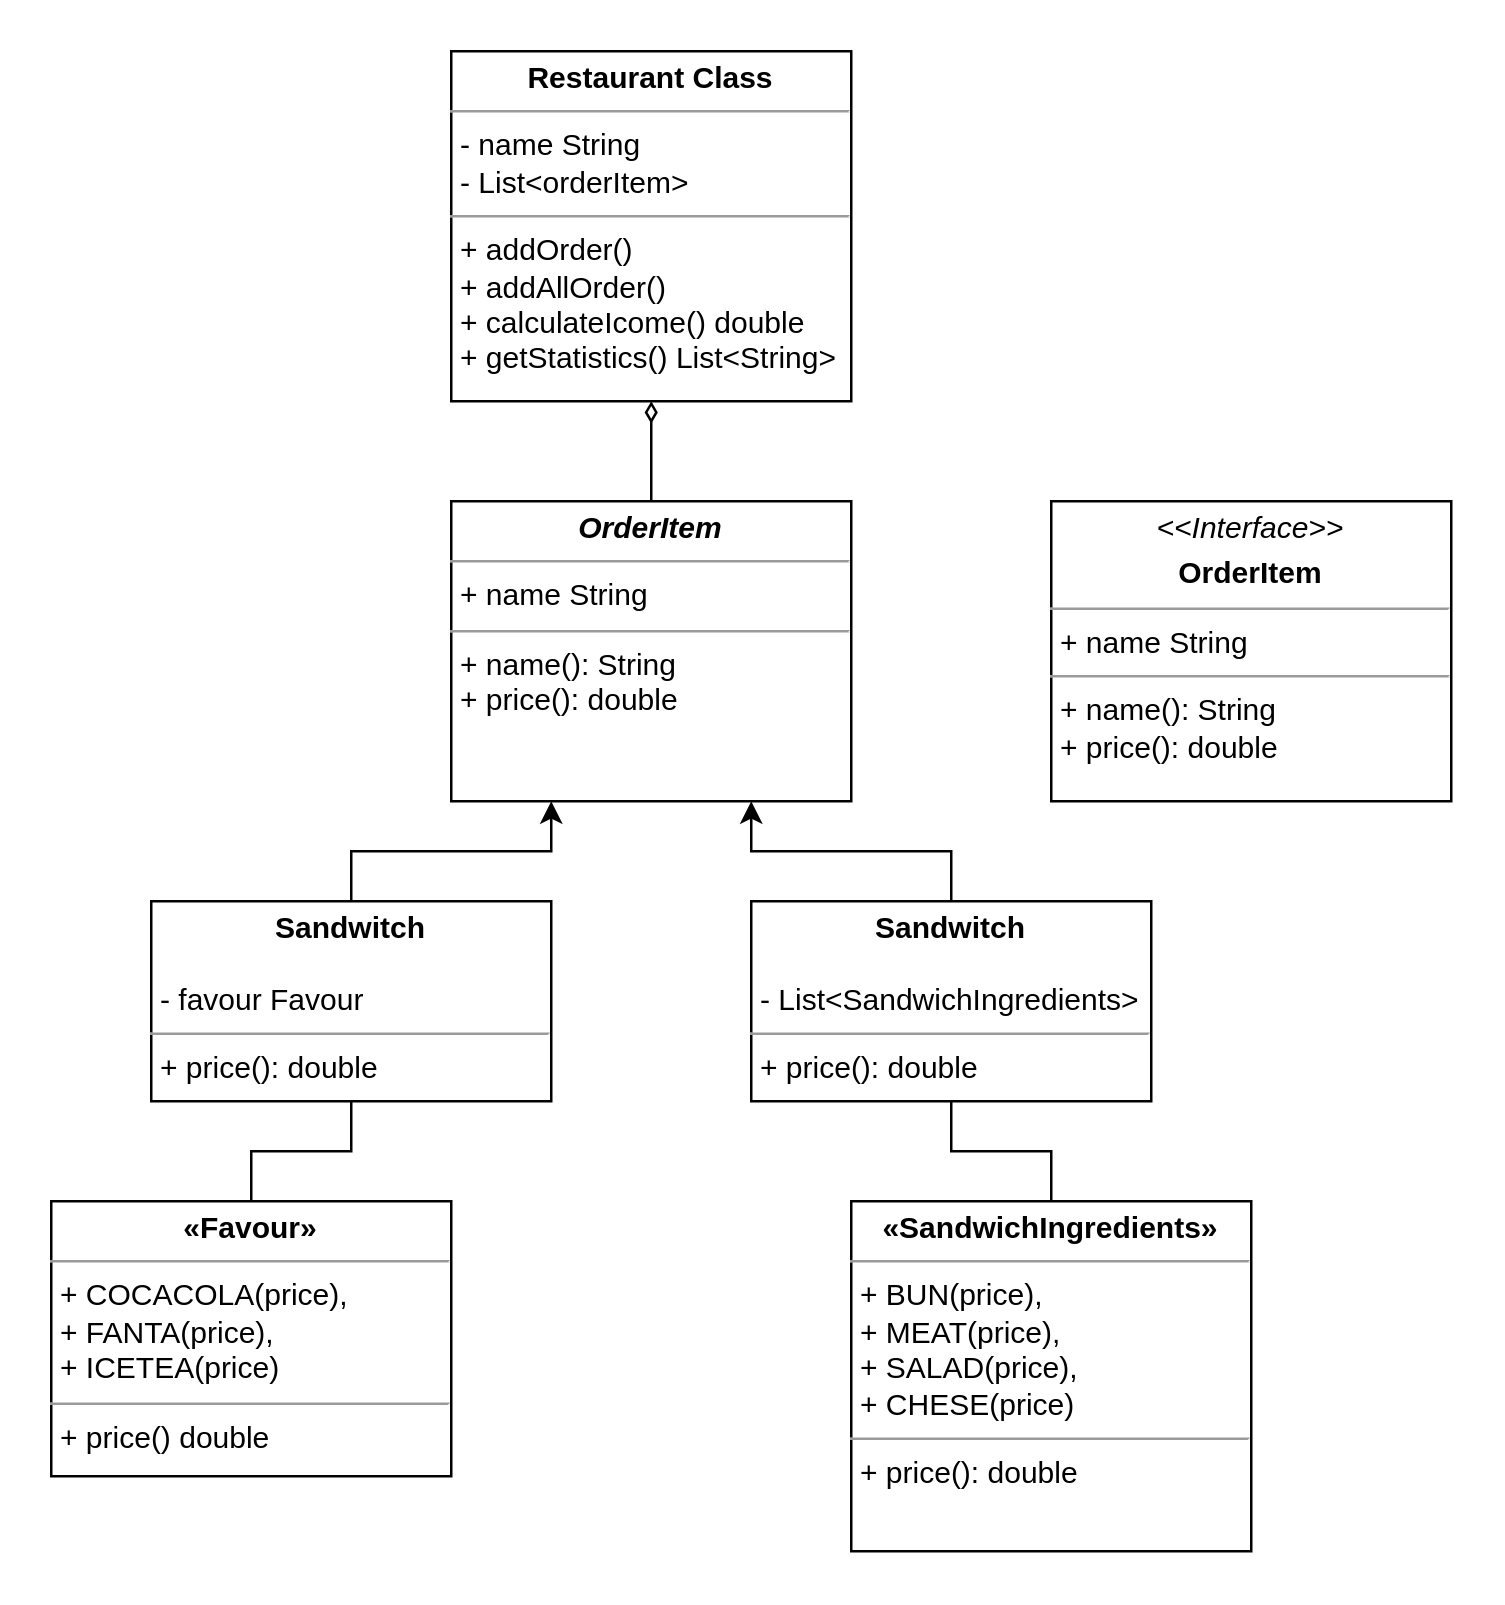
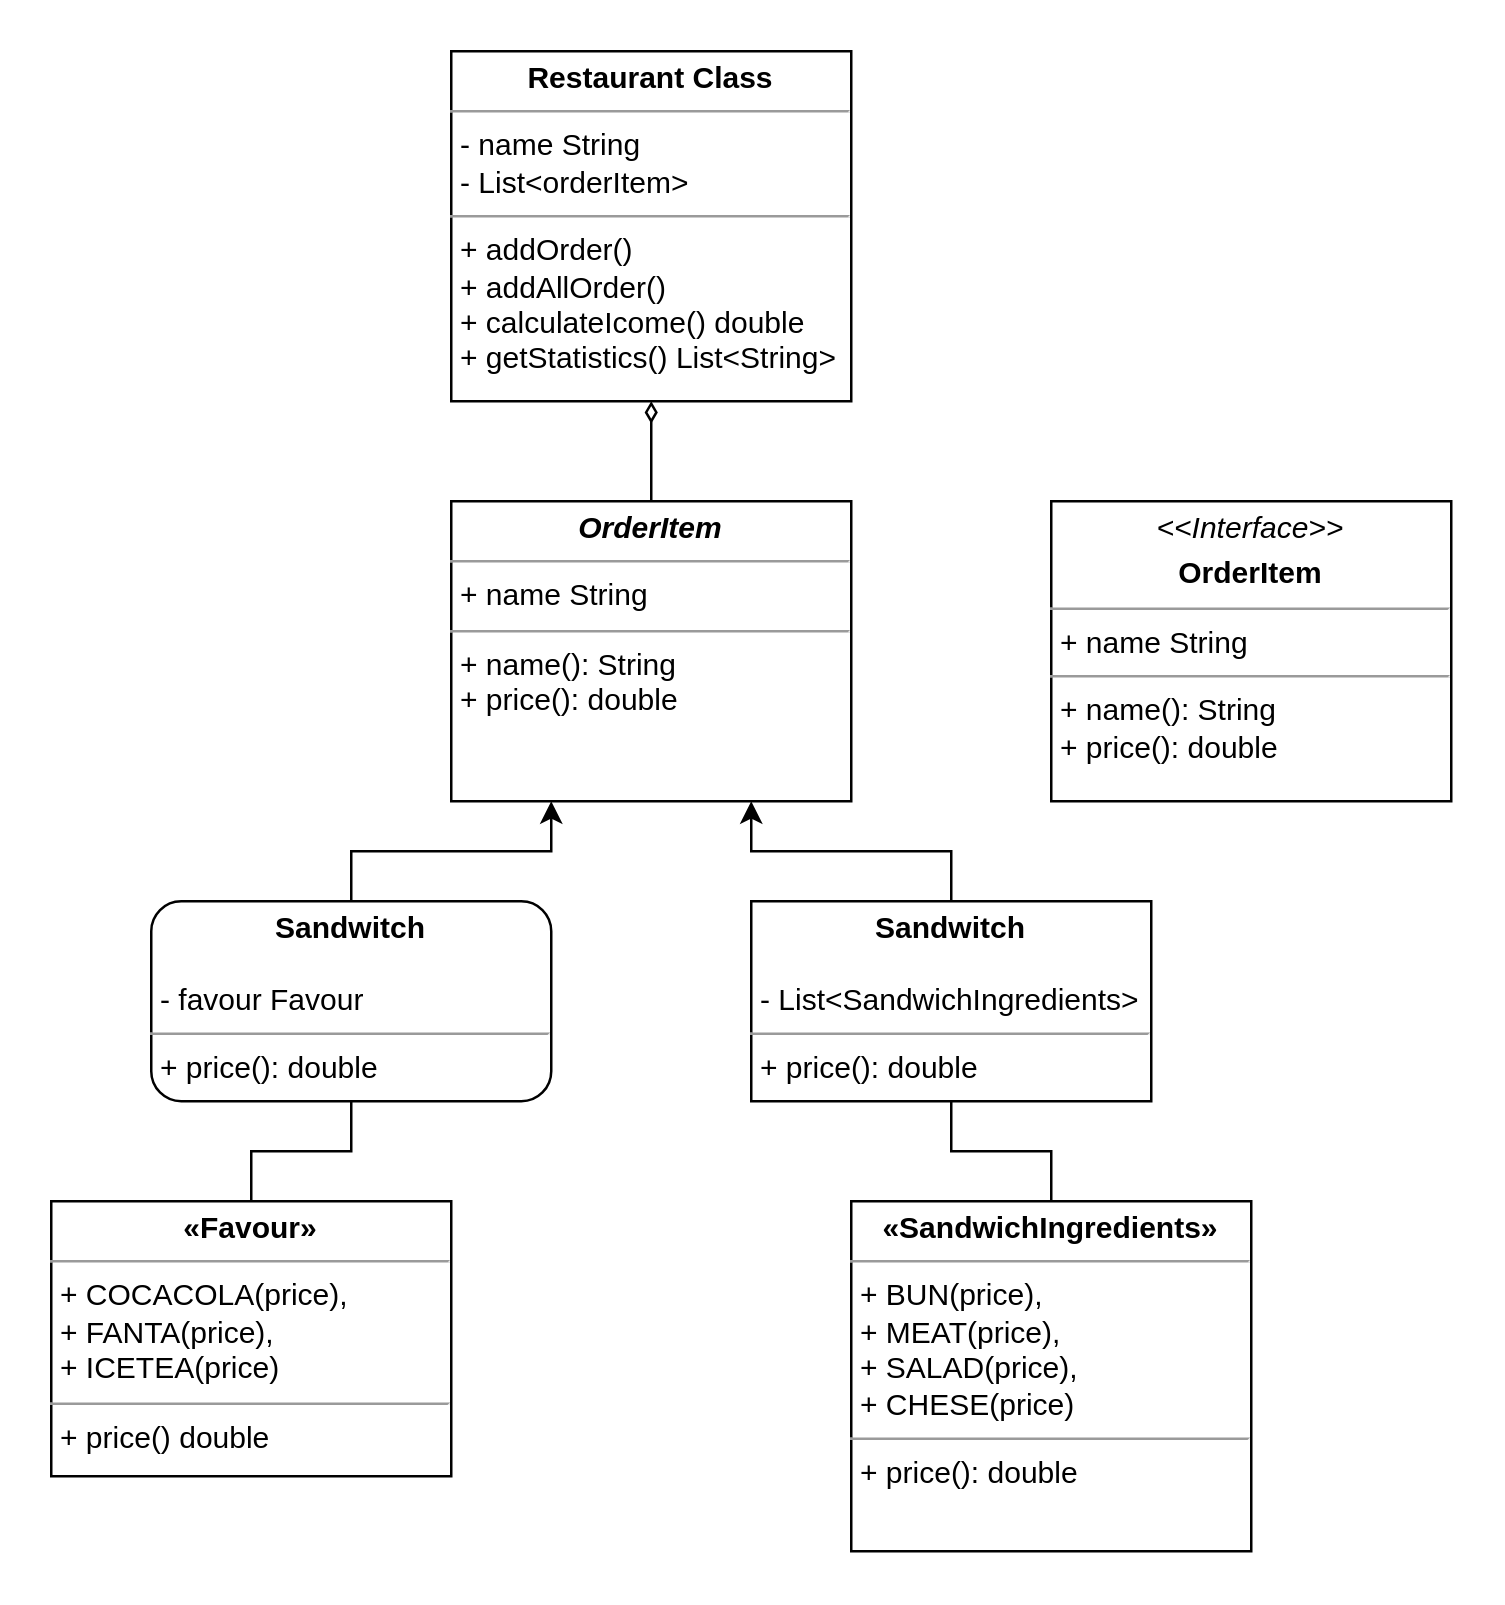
(351, 1001) -> (351, 1001)
